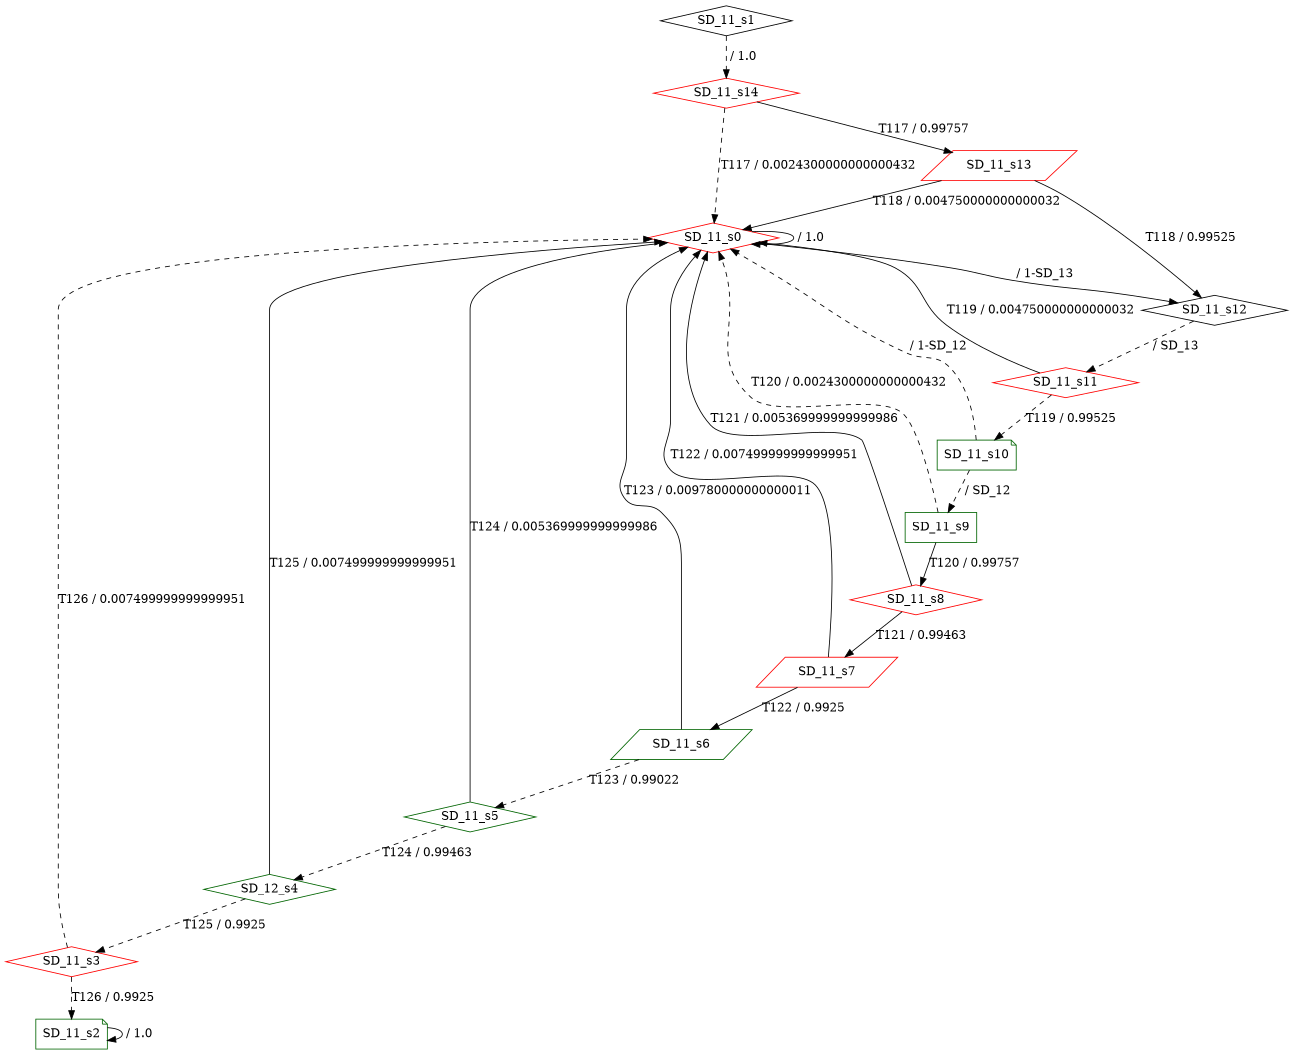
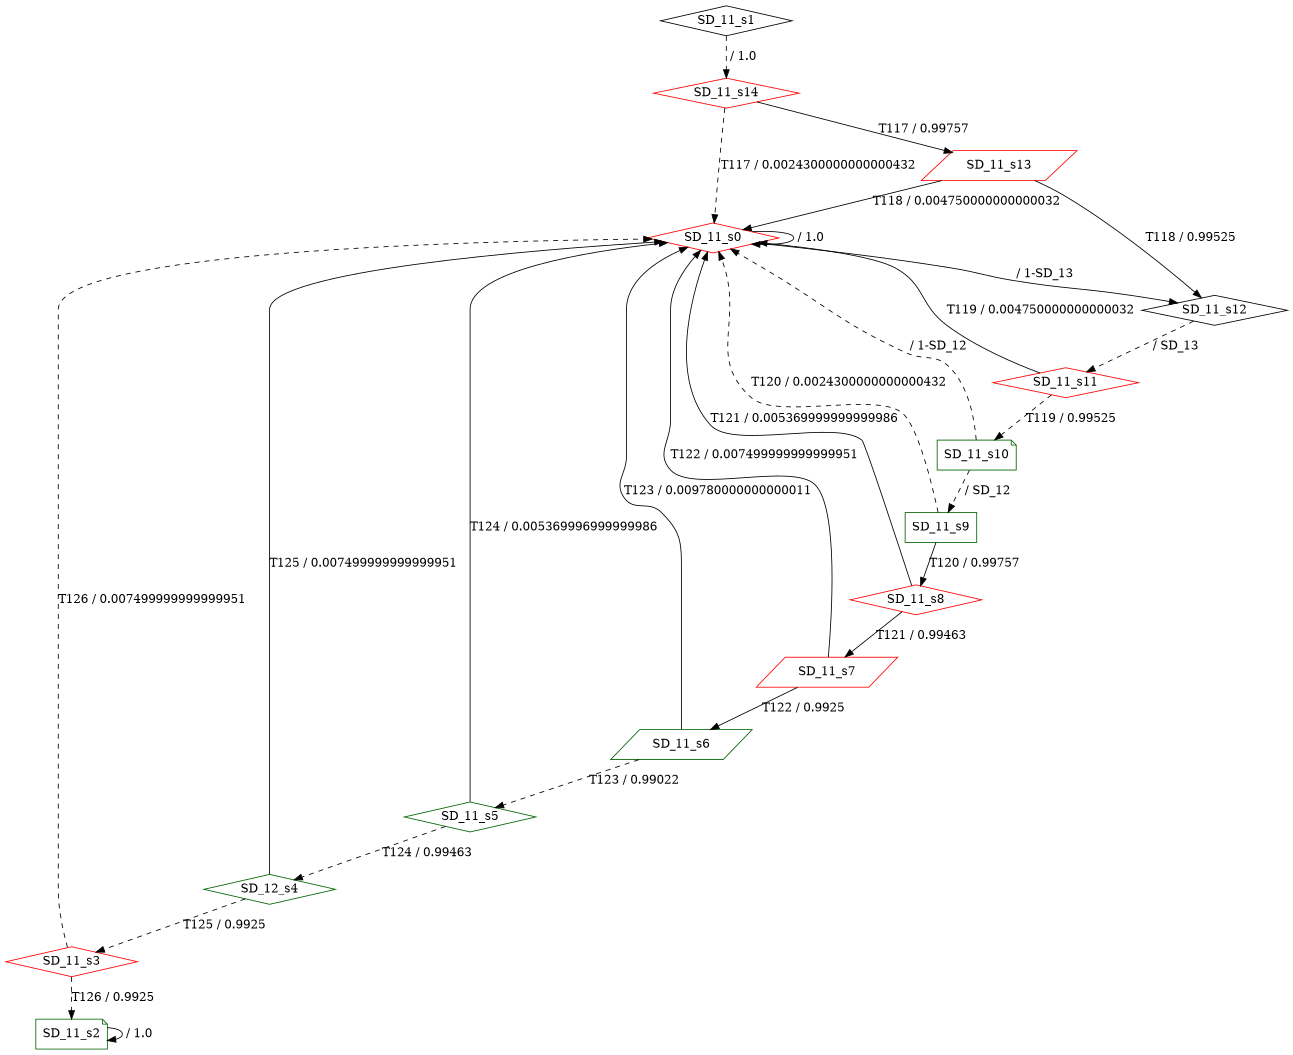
(564, 527) -> (564, 527)
